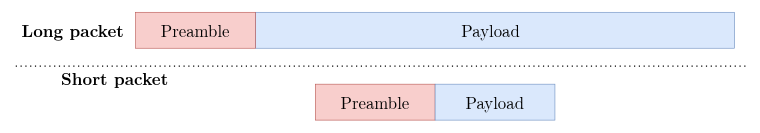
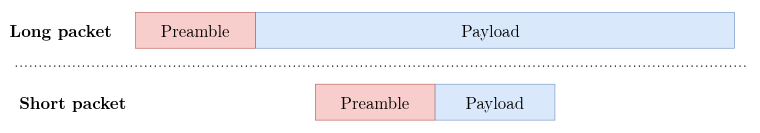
(72, 30) -> (60, 30)
(114, 78) -> (72, 102)
